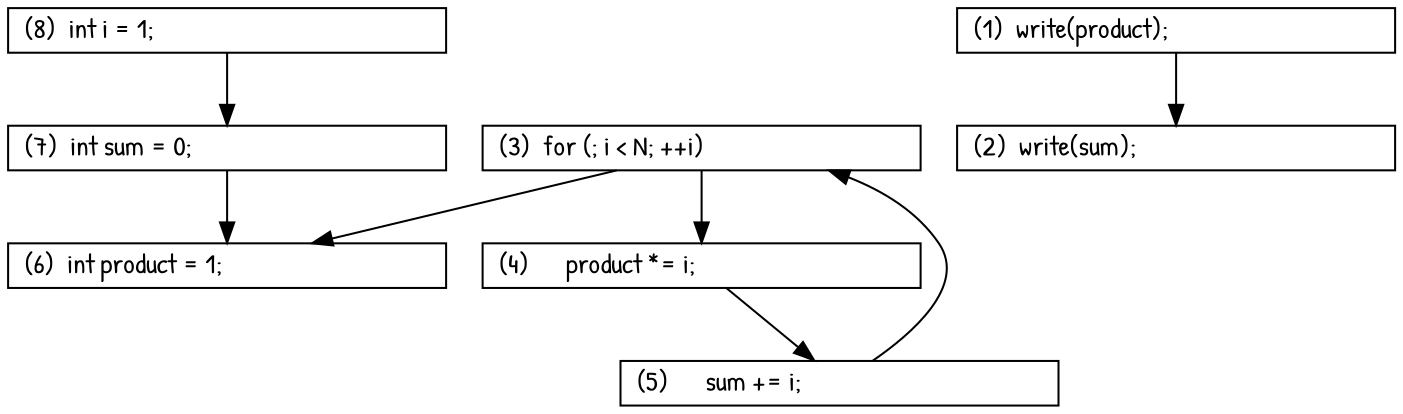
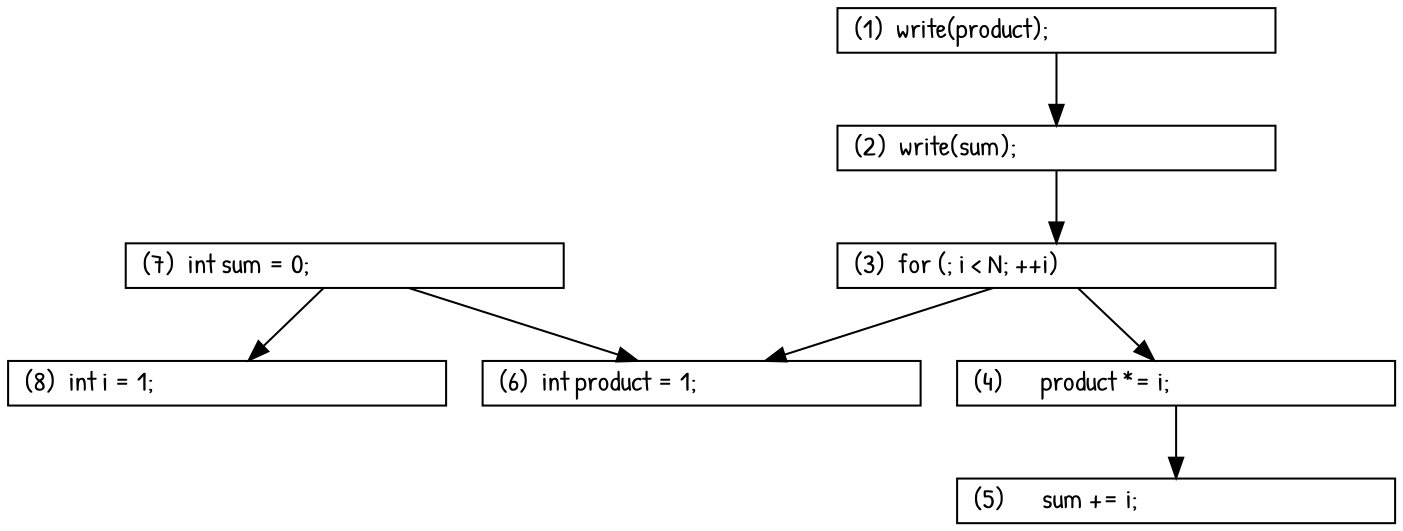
(227, 79) -> (294, 317)
(946, 260) -> (1056, 196)
